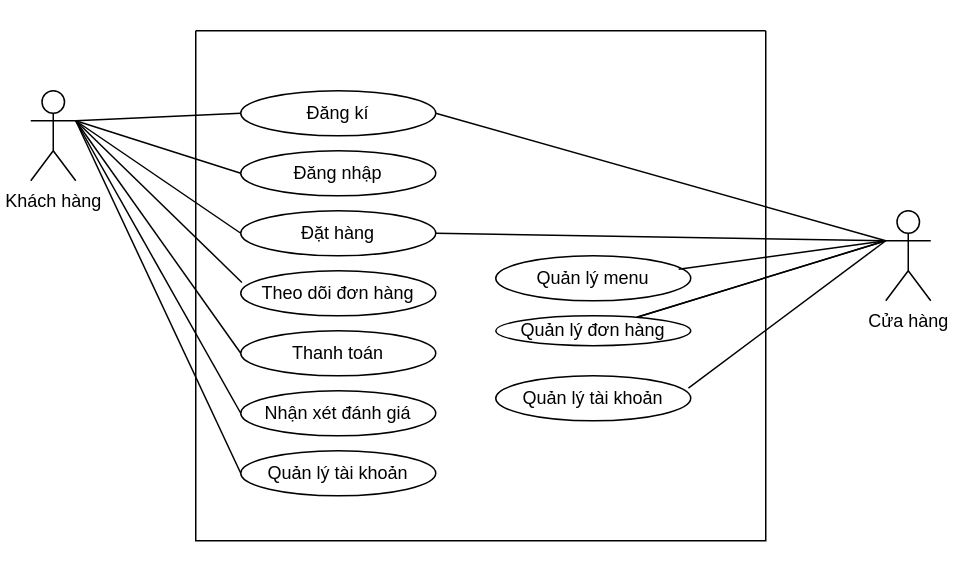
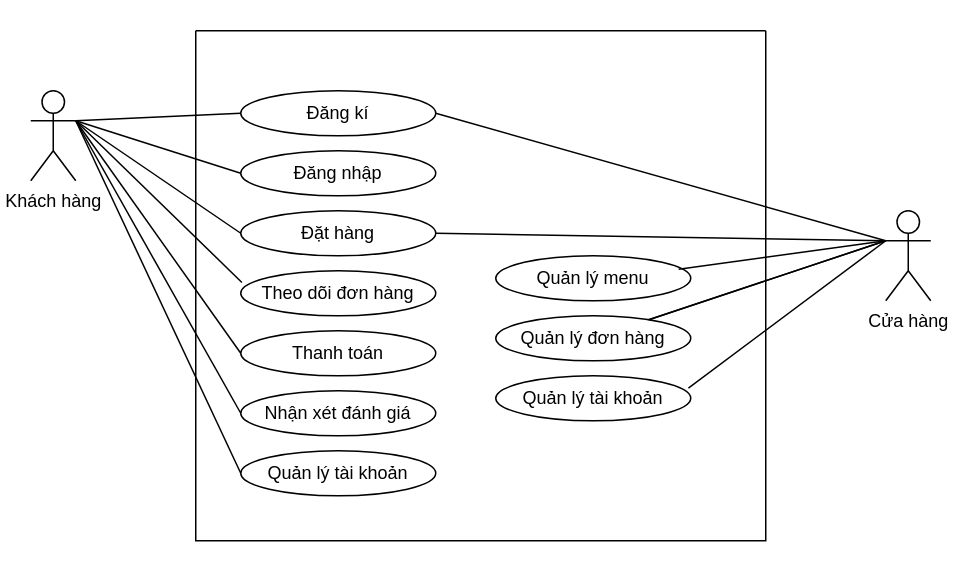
(593, 331) -> (593, 338)
